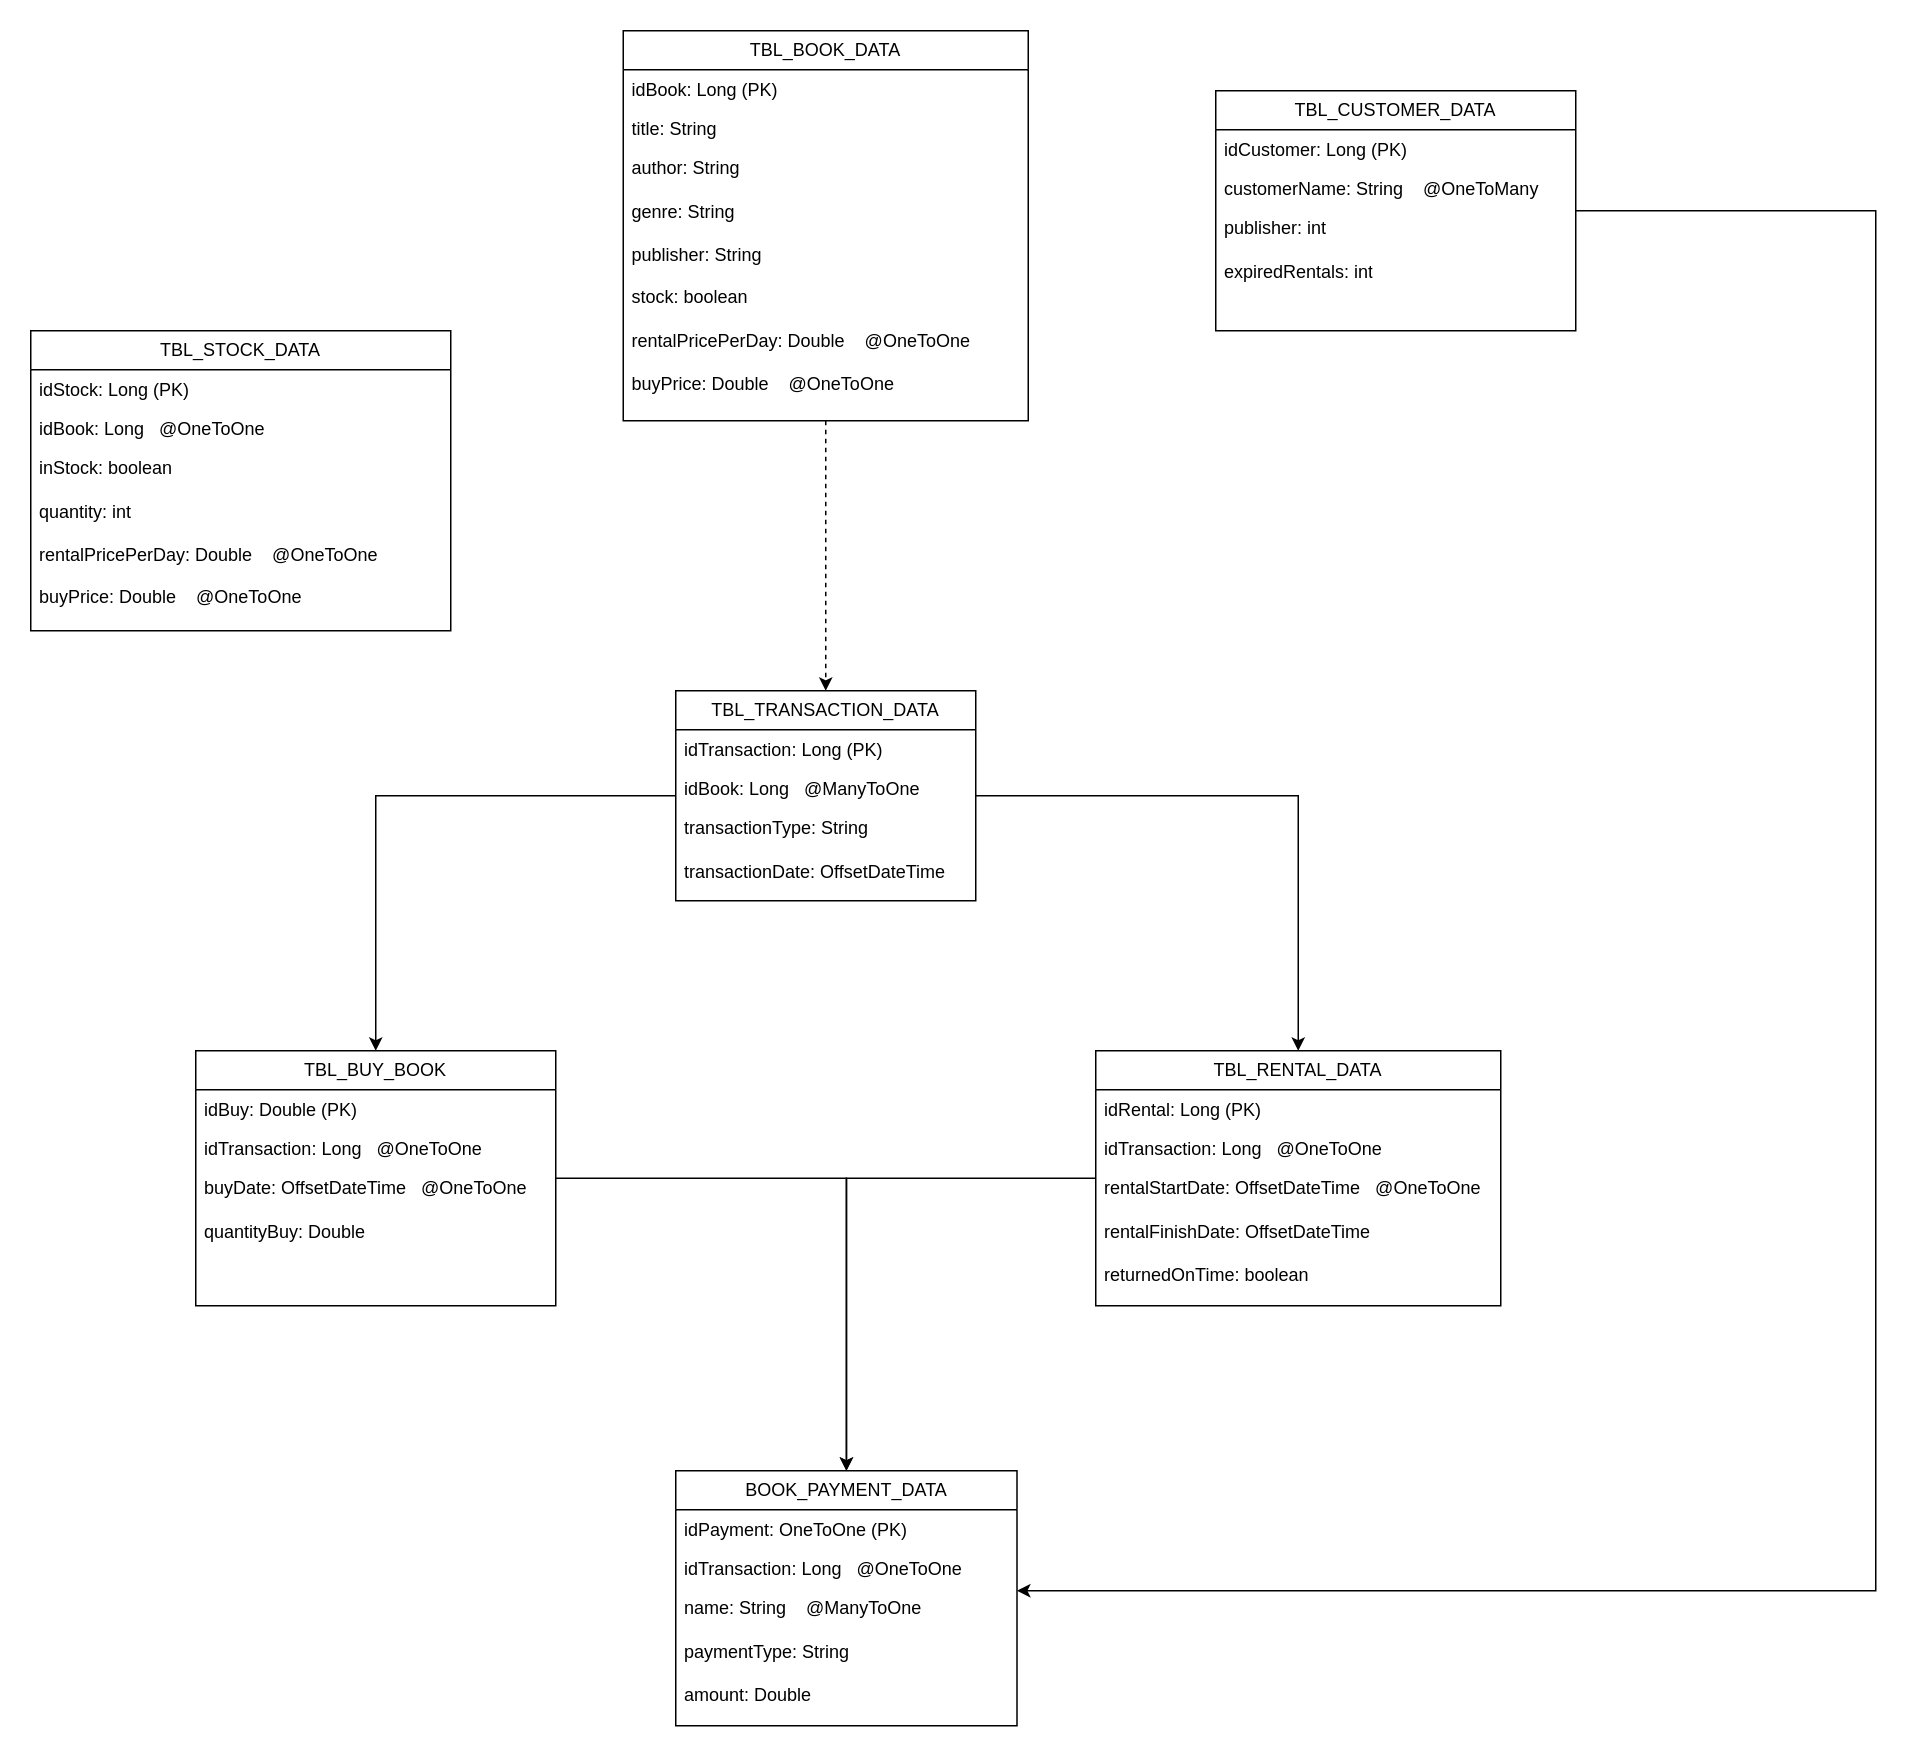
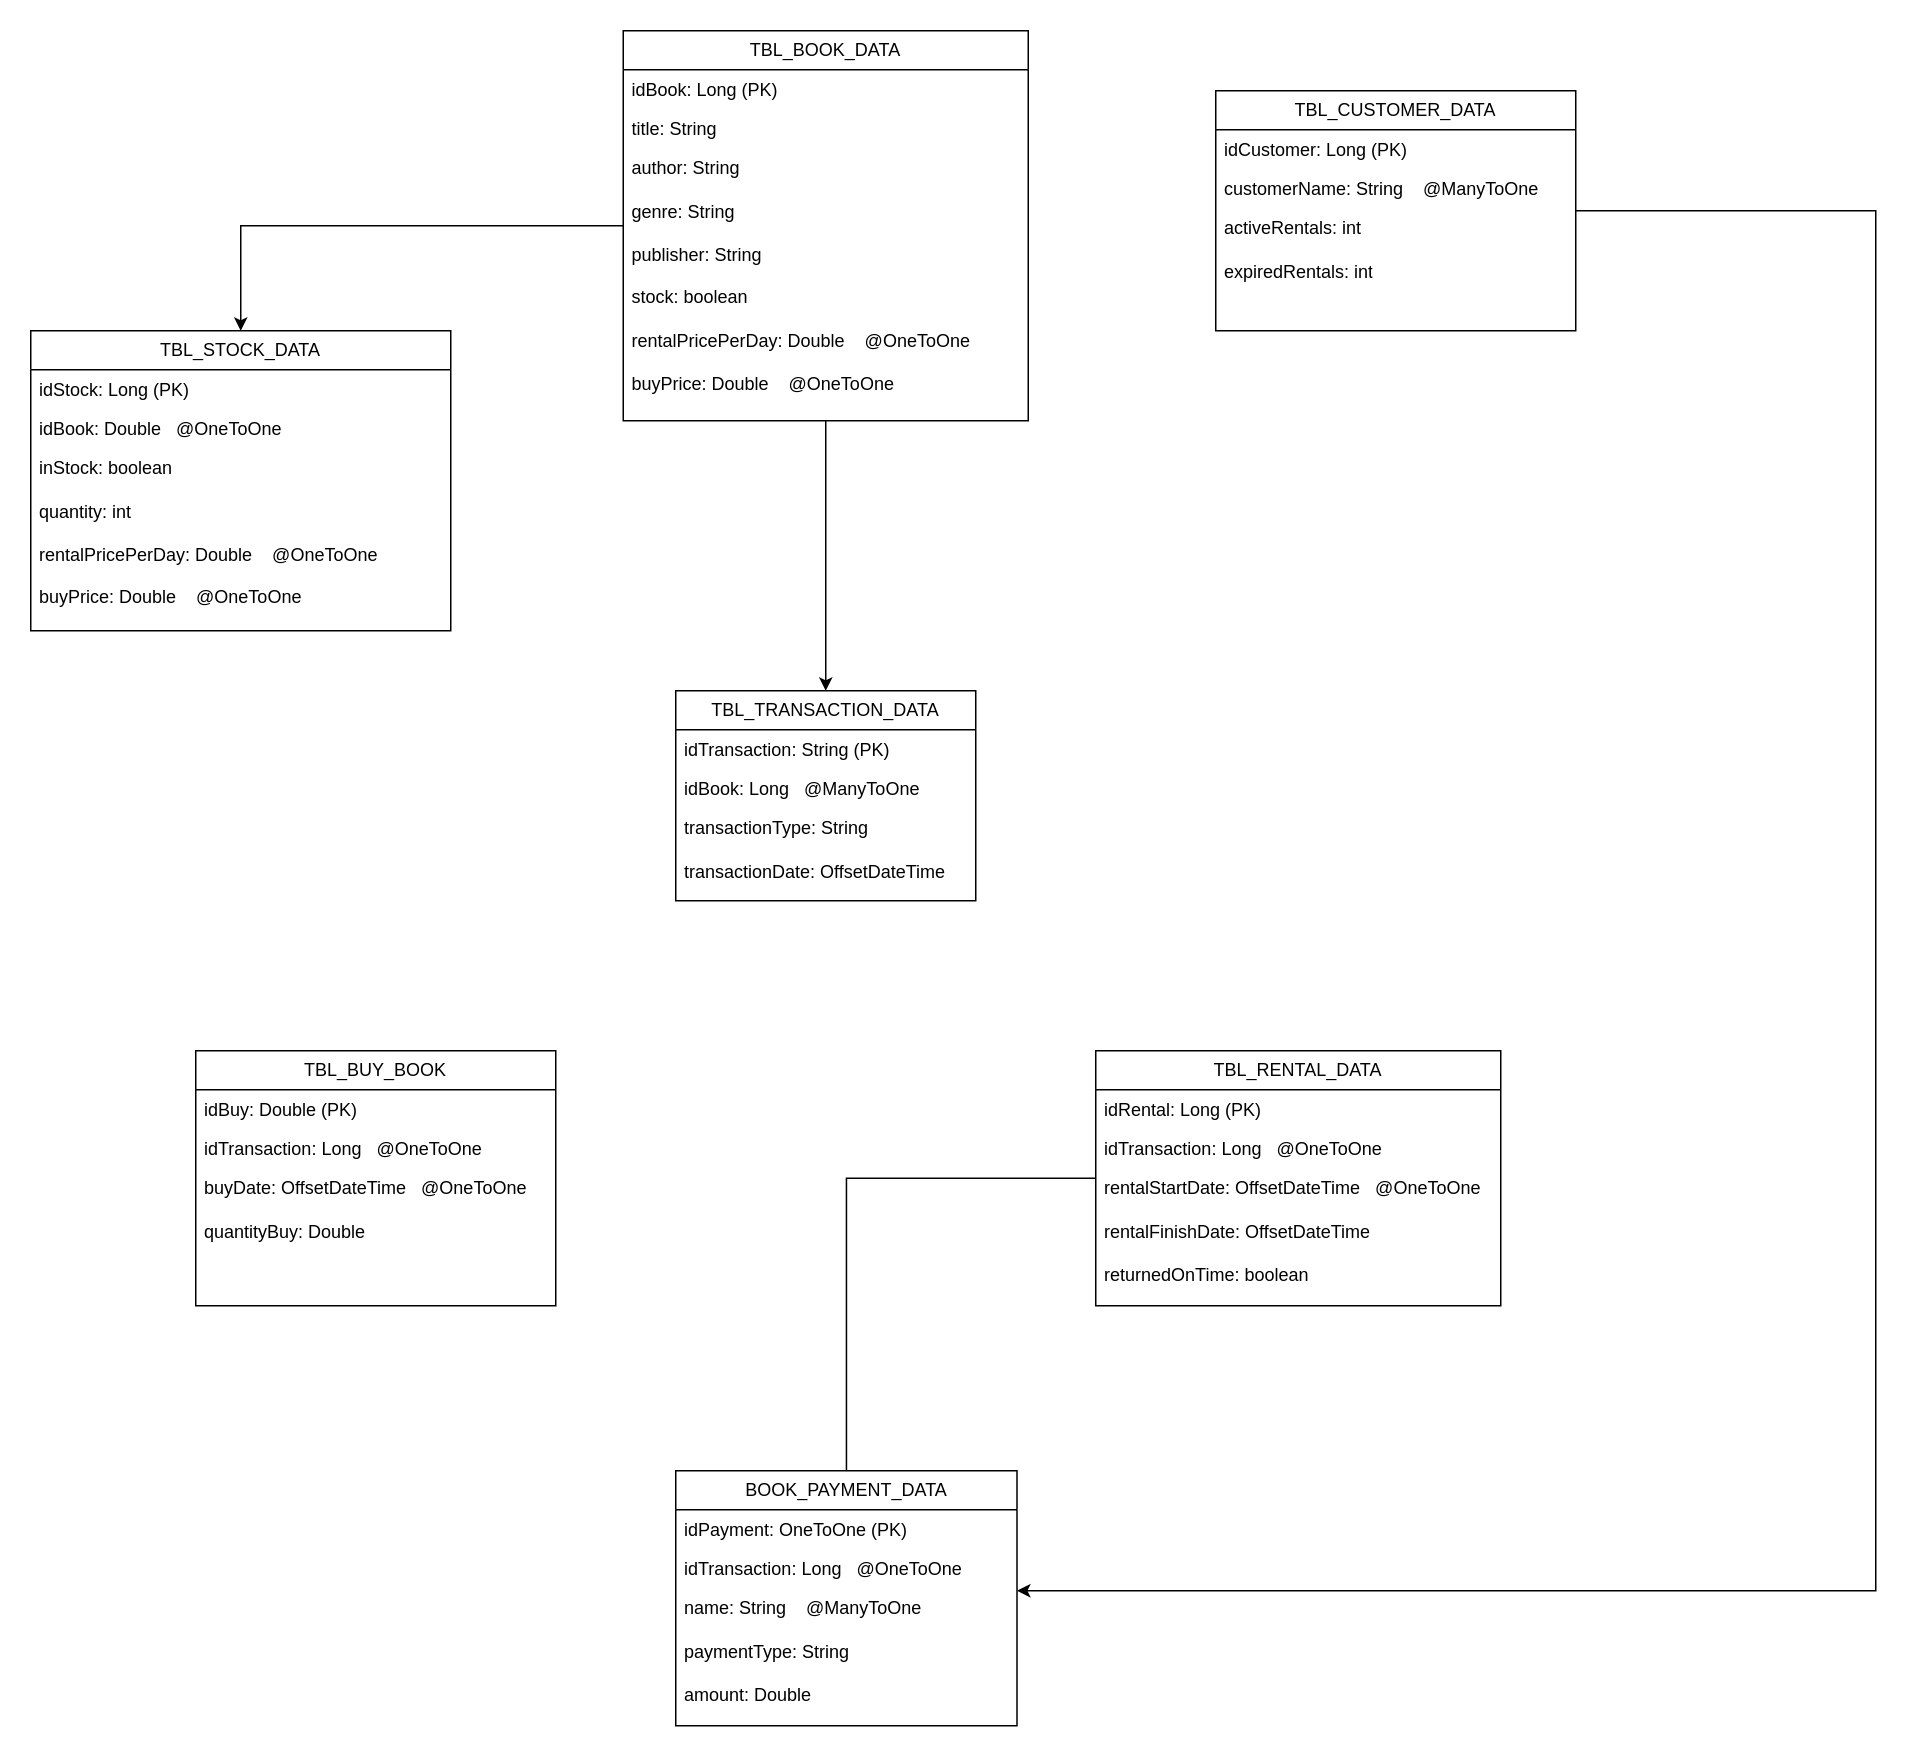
(1384, 190) -> (1384, 190)
none -> (385, 226)
(1309, 240) -> (1309, 240)
(151, 430) -> (159, 430)
(826, 552) -> (826, 552)
(794, 751) -> (802, 751)
(404, 796) -> none
(1259, 796) -> none
(700, 1178) -> none
(849, 1178) -> (846, 1465)
